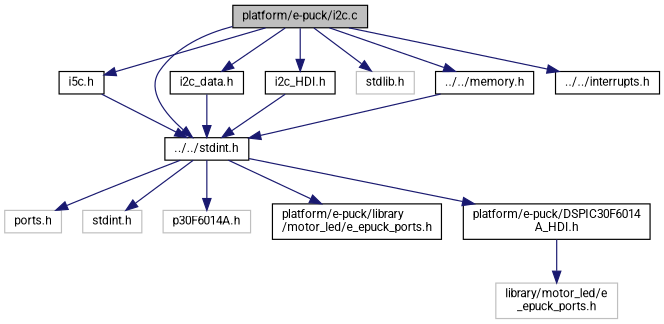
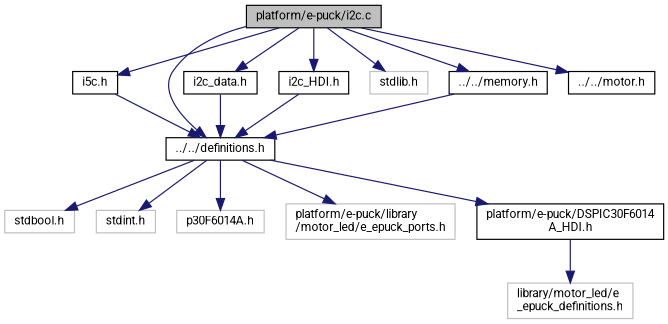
(608, 83) -> (612, 83)
(207, 149) -> (220, 149)
(33, 222) -> (40, 222)
(357, 222) -> (371, 222)
(557, 301) -> (570, 301)
